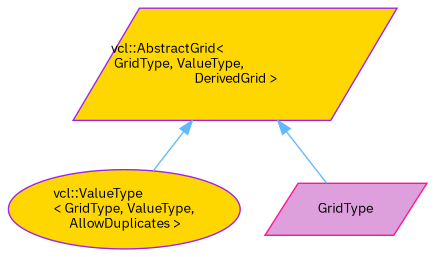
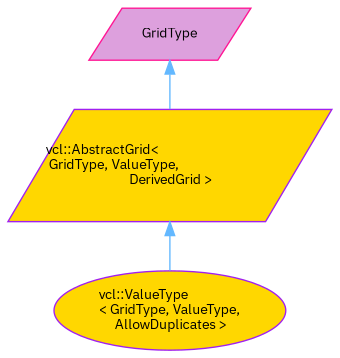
(307, 158) -> (170, 92)
